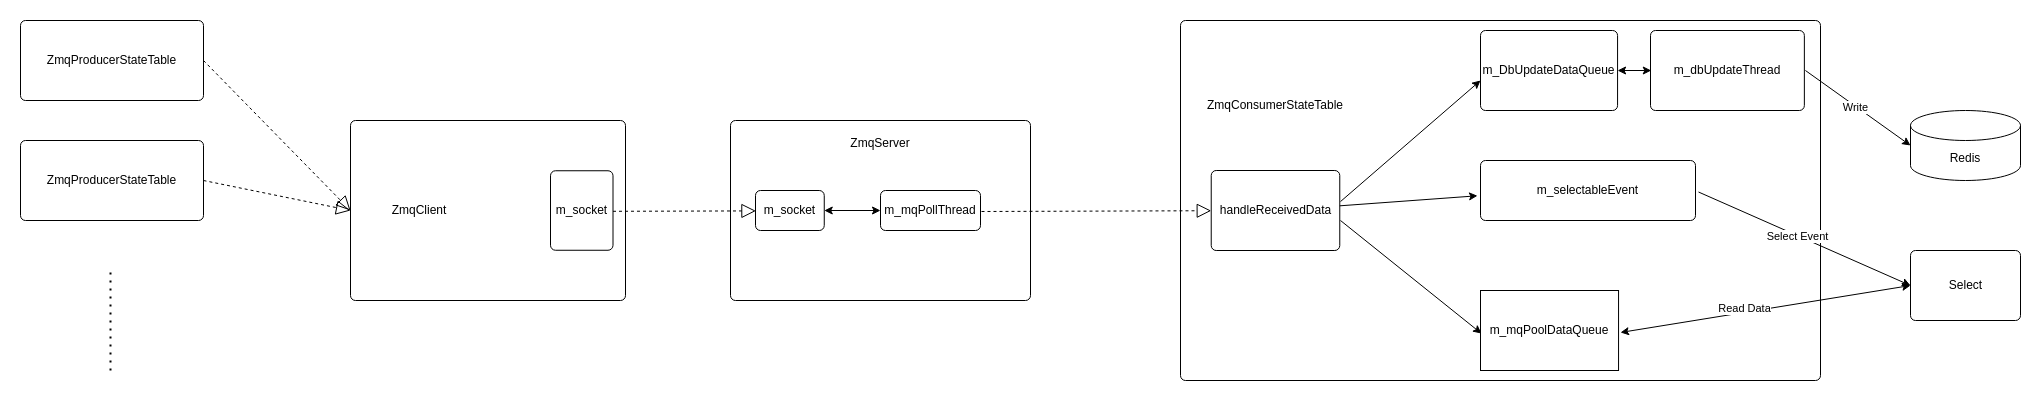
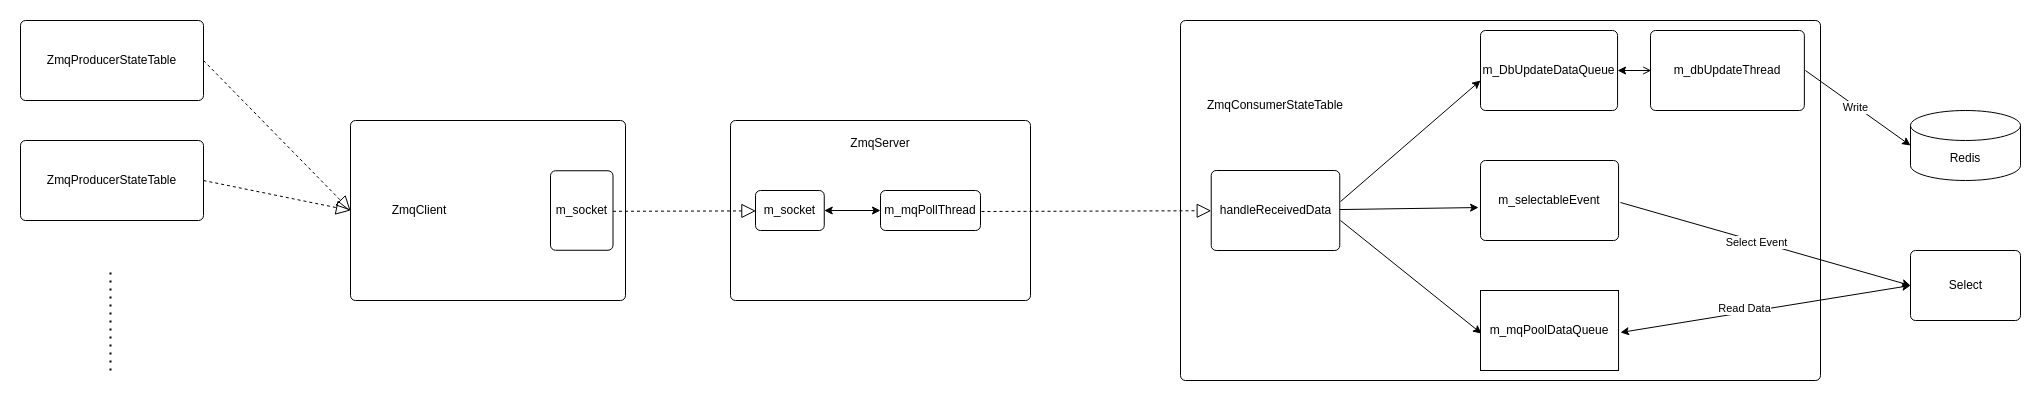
(1643, 71) -> (1644, 71)
(1588, 191) -> (1550, 201)
